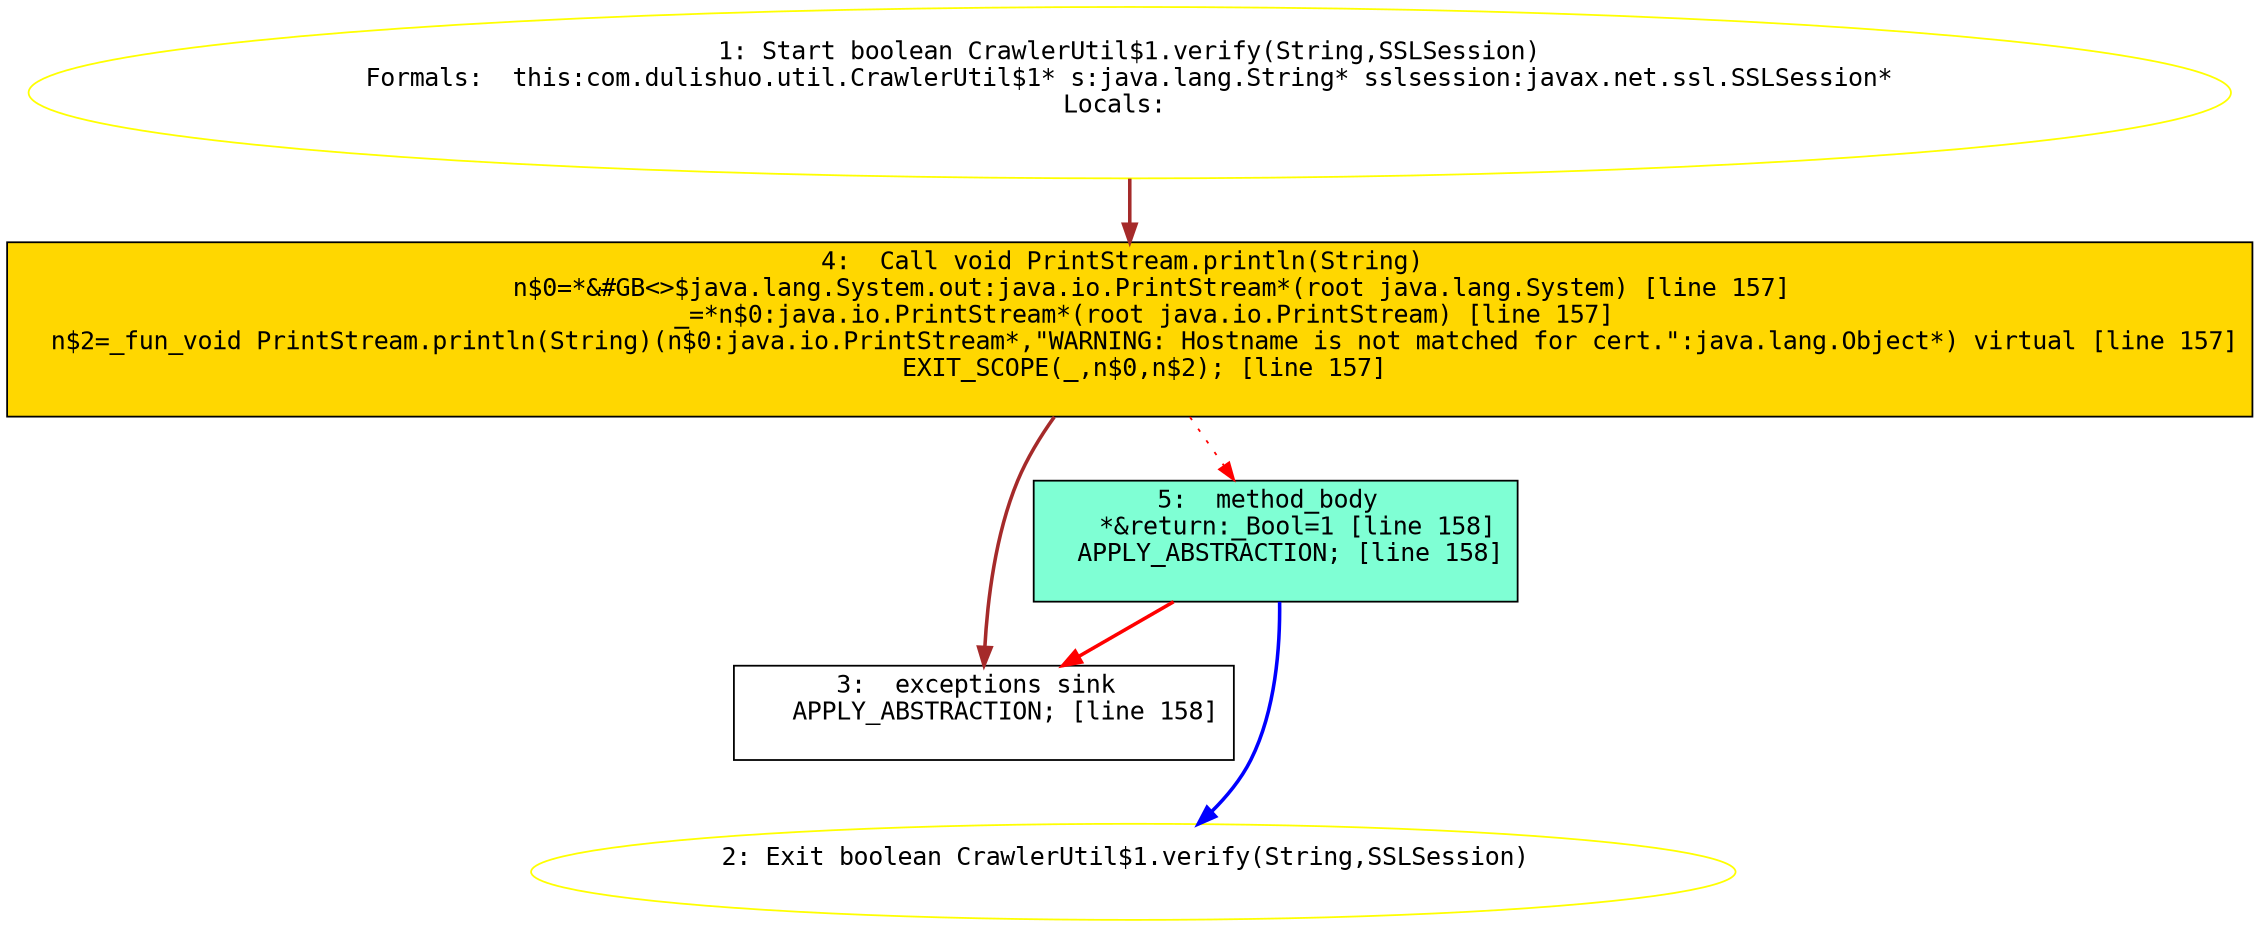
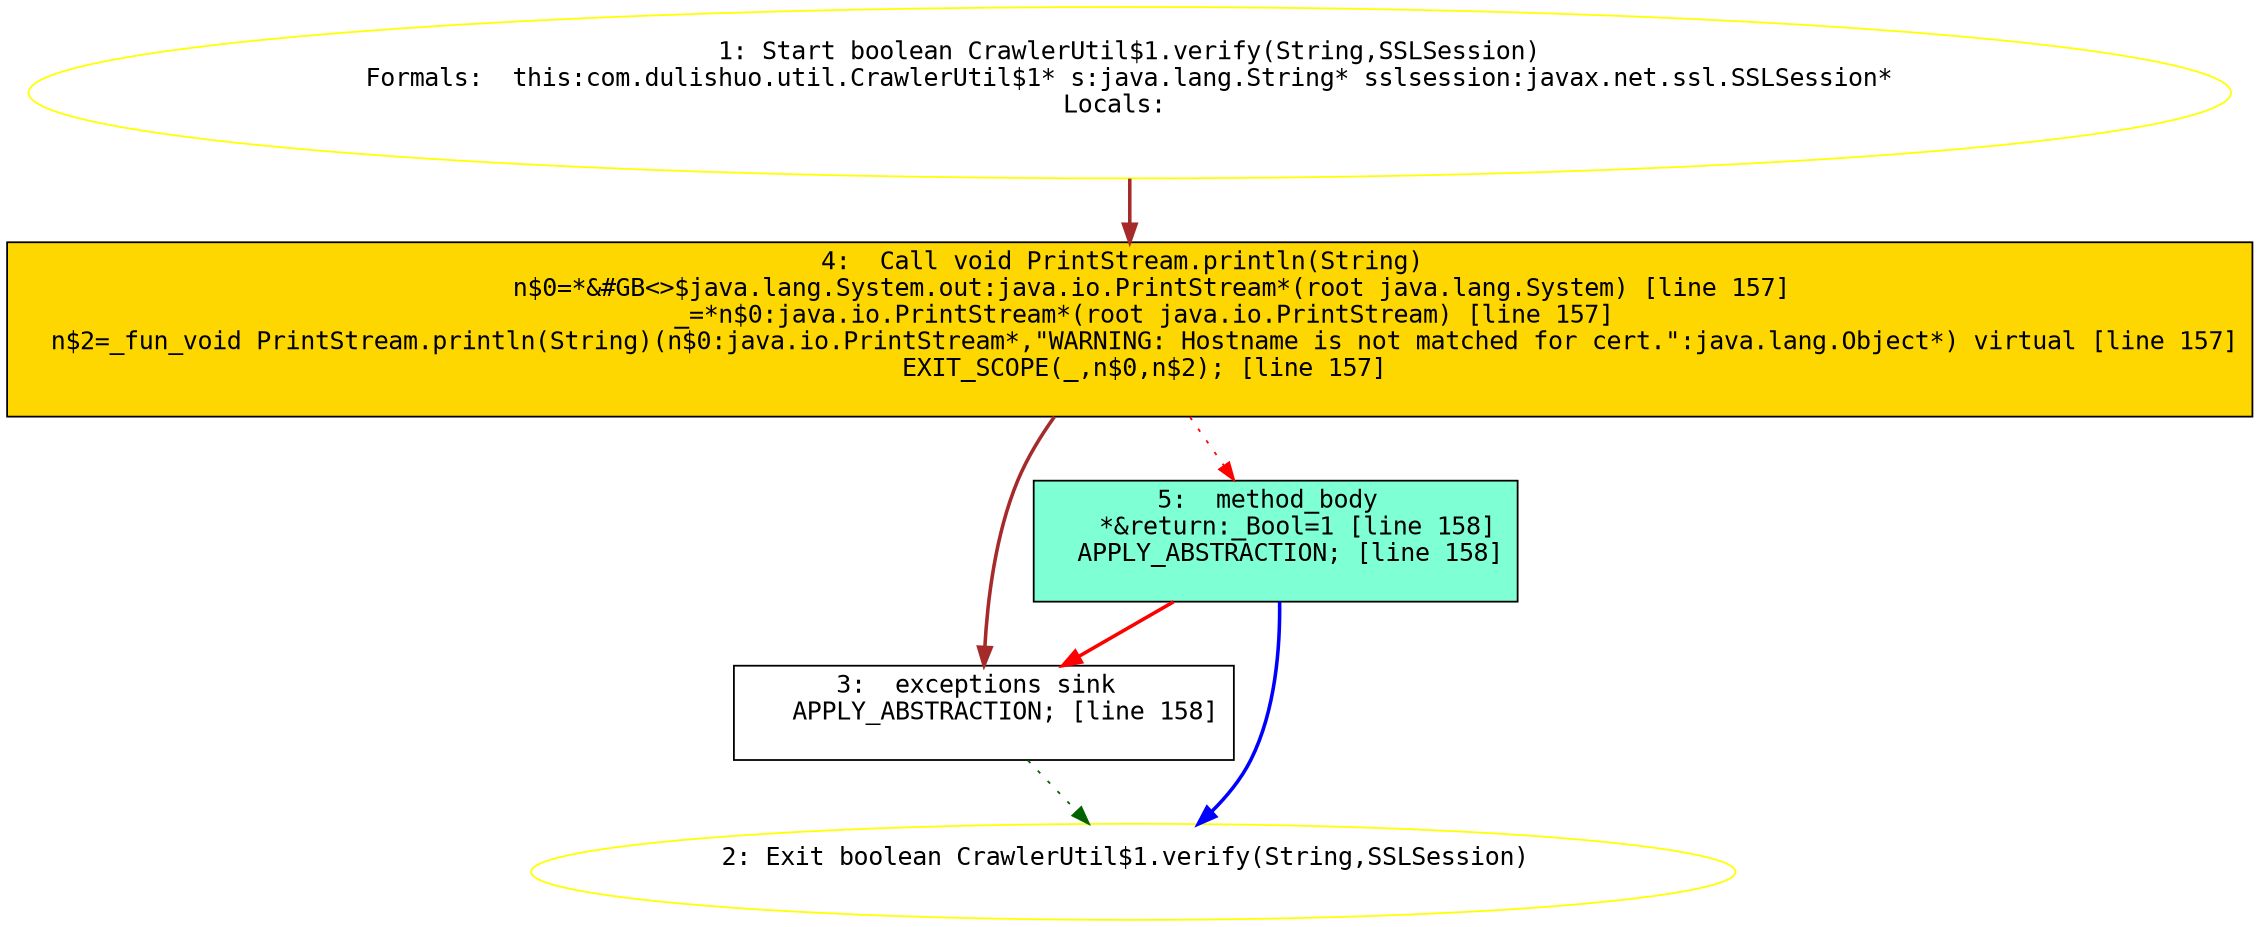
none -> (1052, 786)
